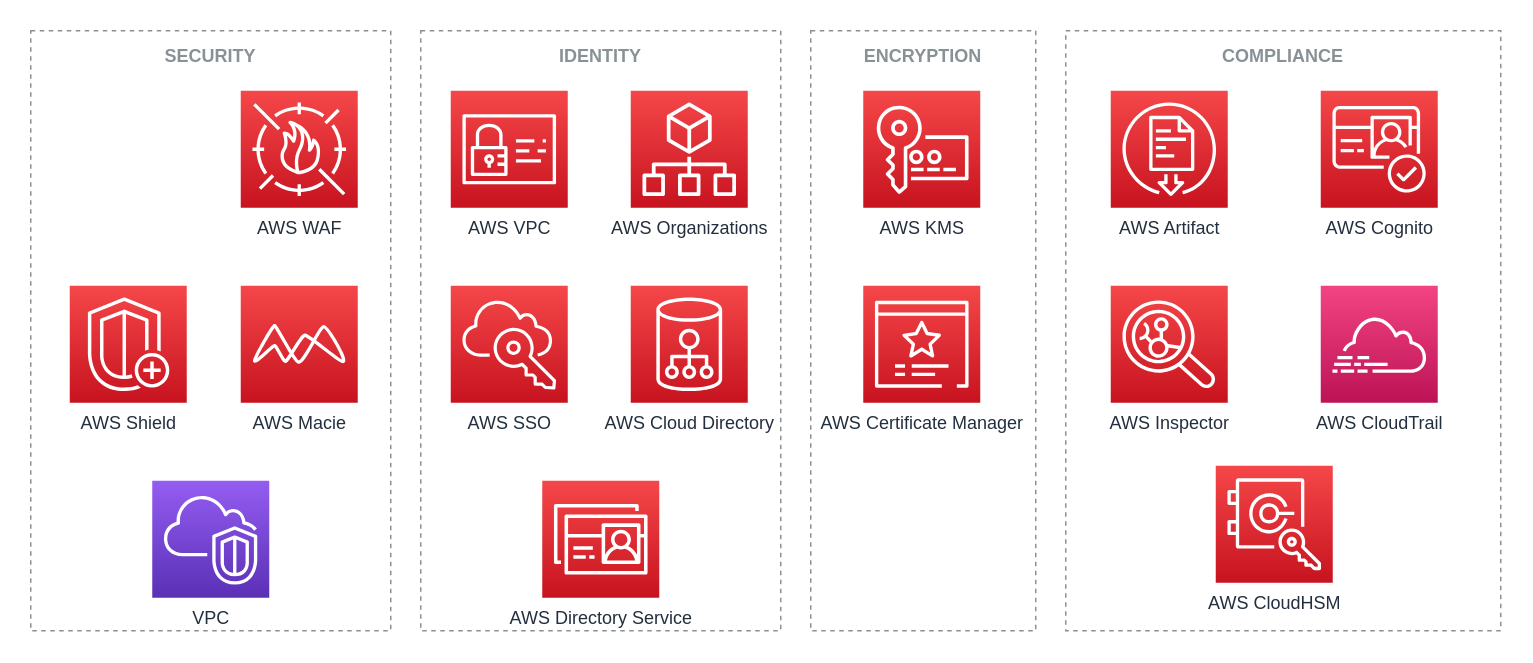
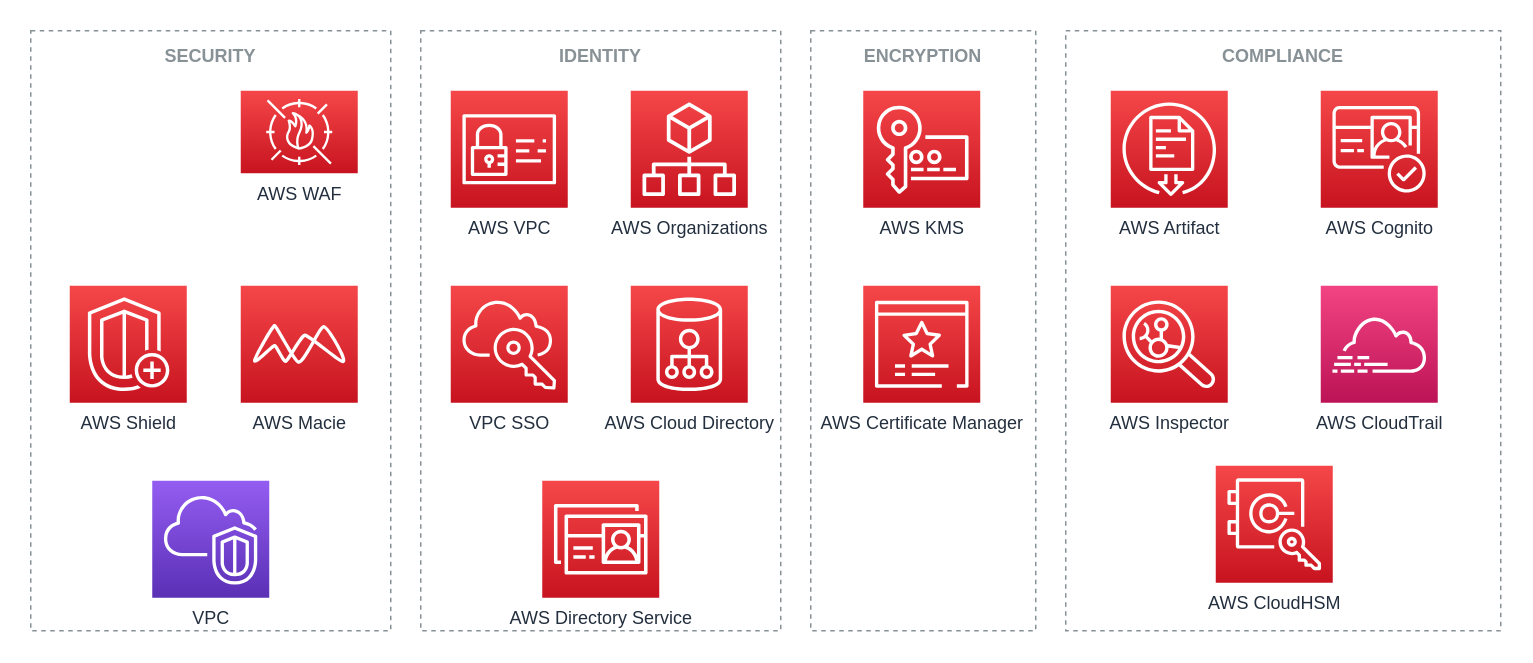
(299, 149) -> (299, 132)
(510, 424) -> (510, 424)
